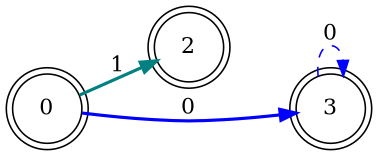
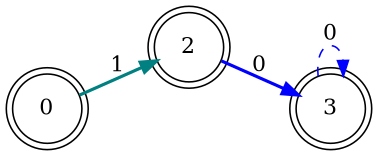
(181, 121) -> (252, 75)
